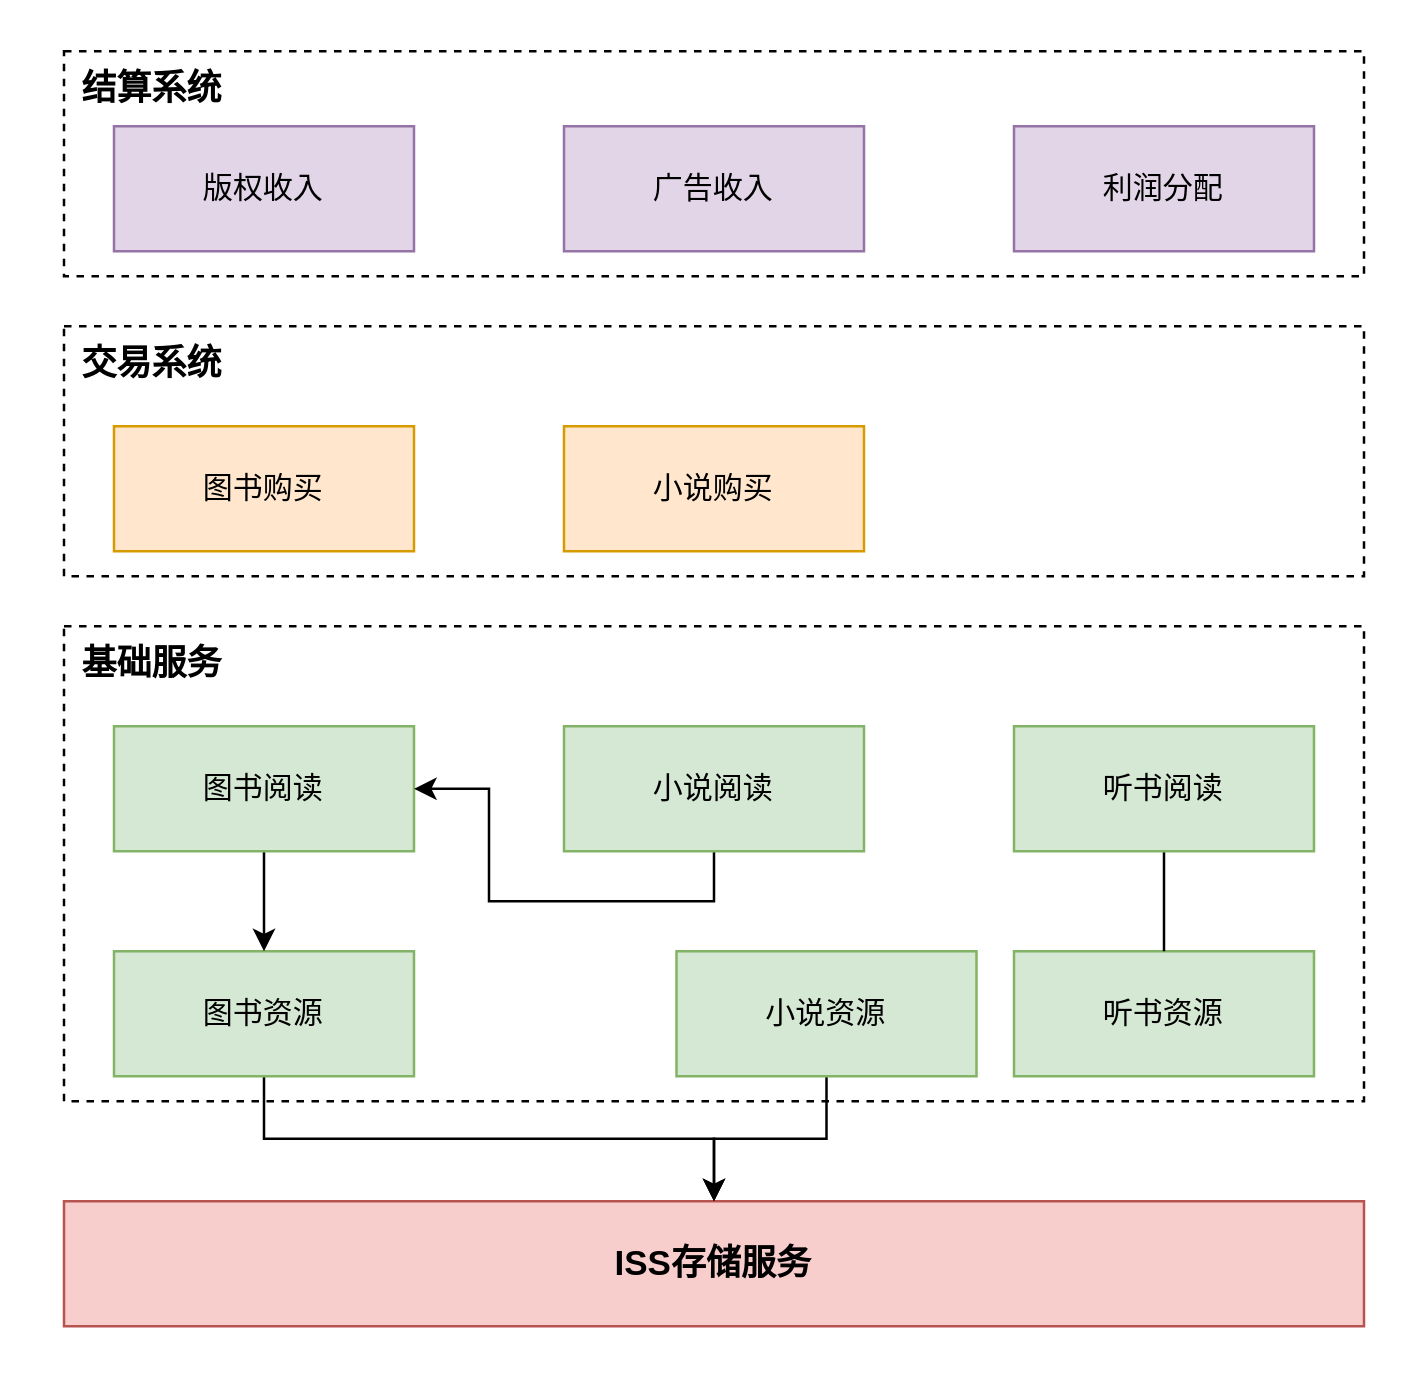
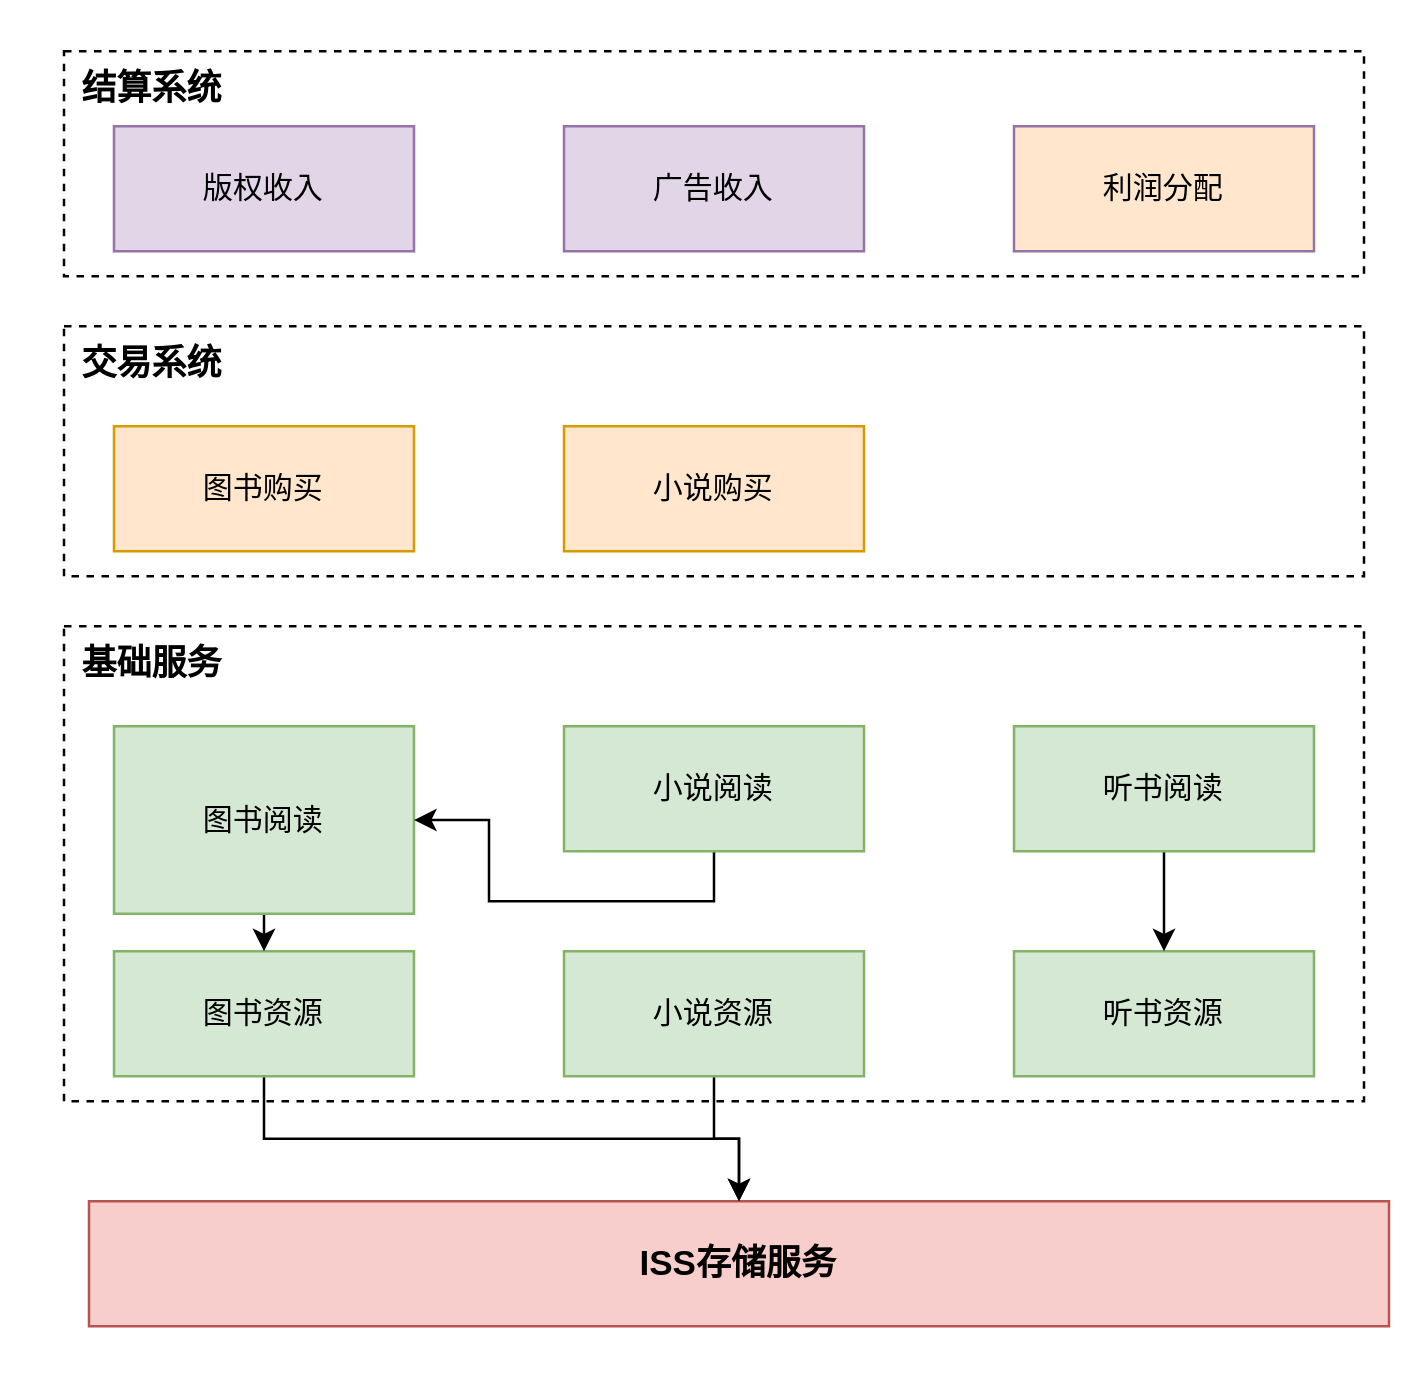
(1164, 189) -> (1164, 189)
(264, 789) -> (264, 820)
(1164, 940) -> (1164, 933)
(826, 1014) -> (714, 1014)
(714, 1264) -> (739, 1264)
